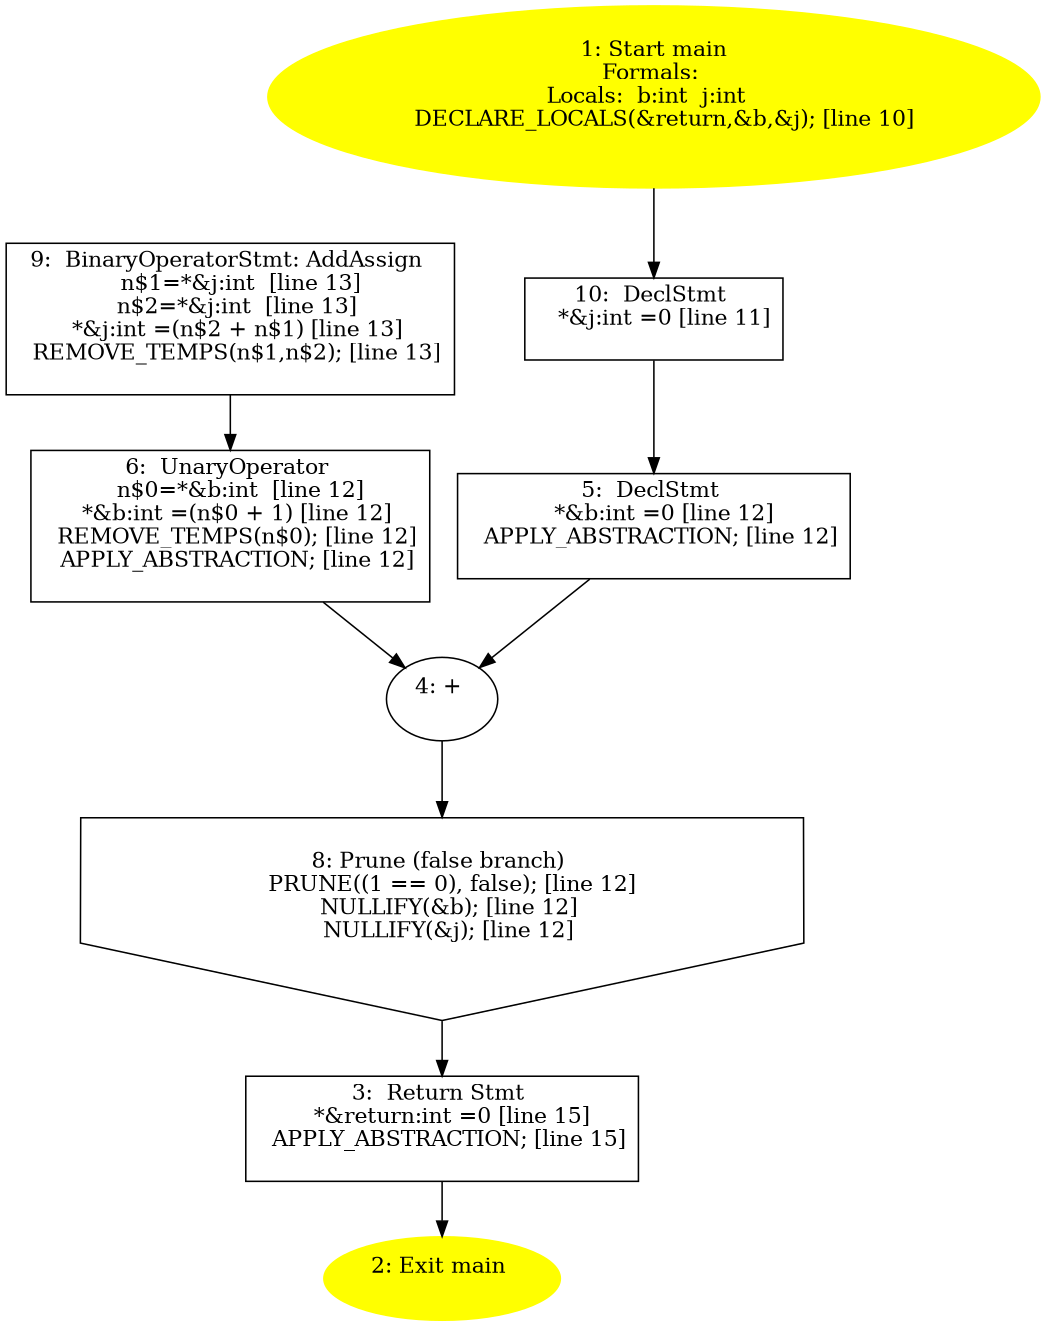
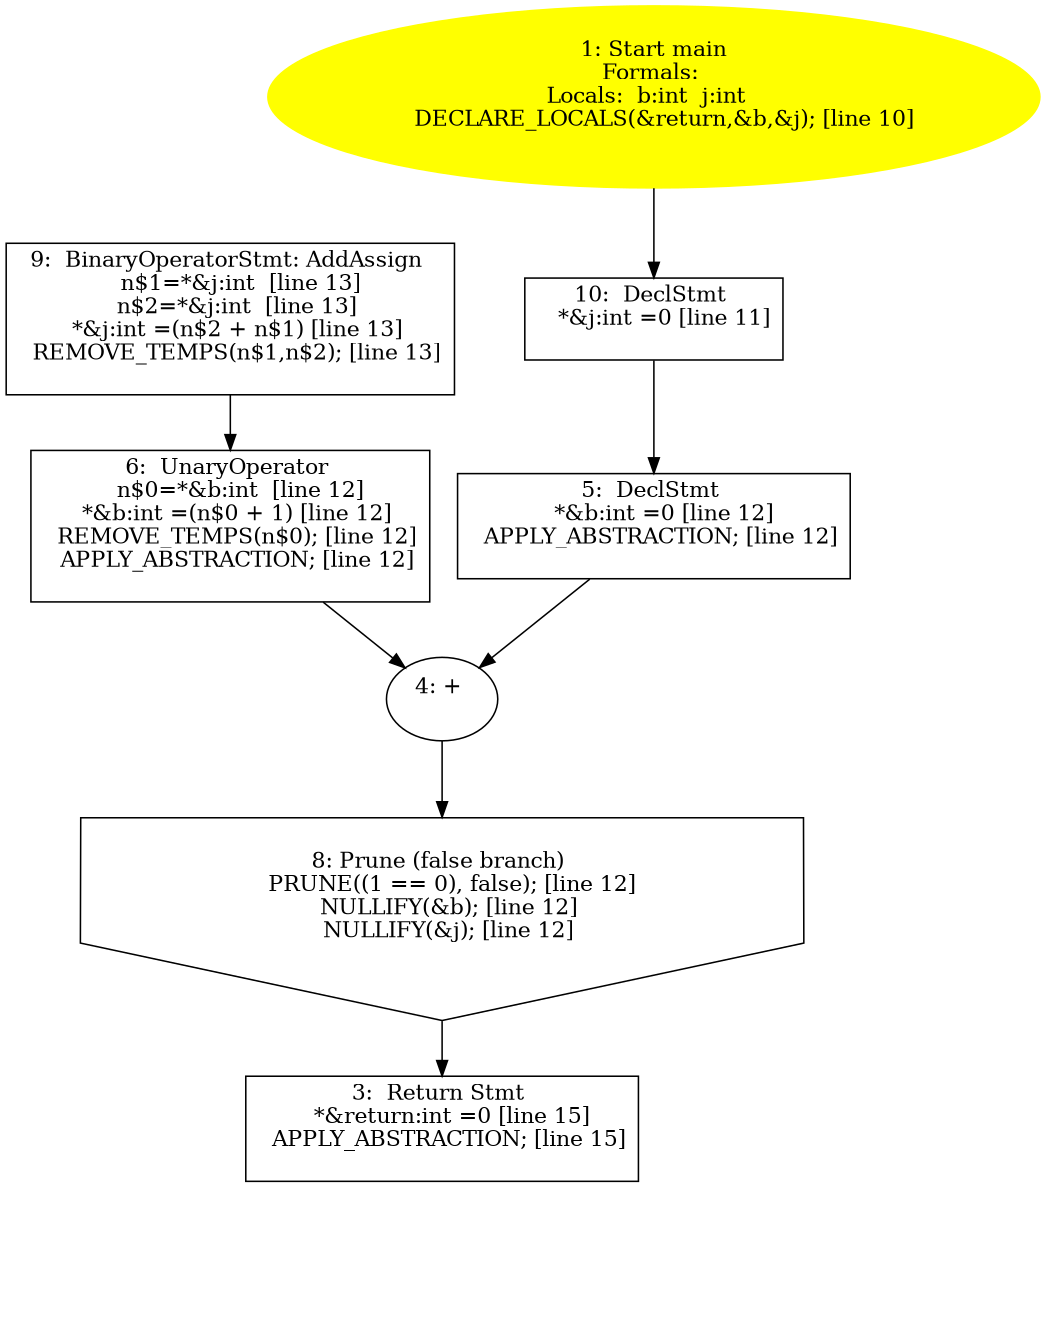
(442, 1279) -> none
